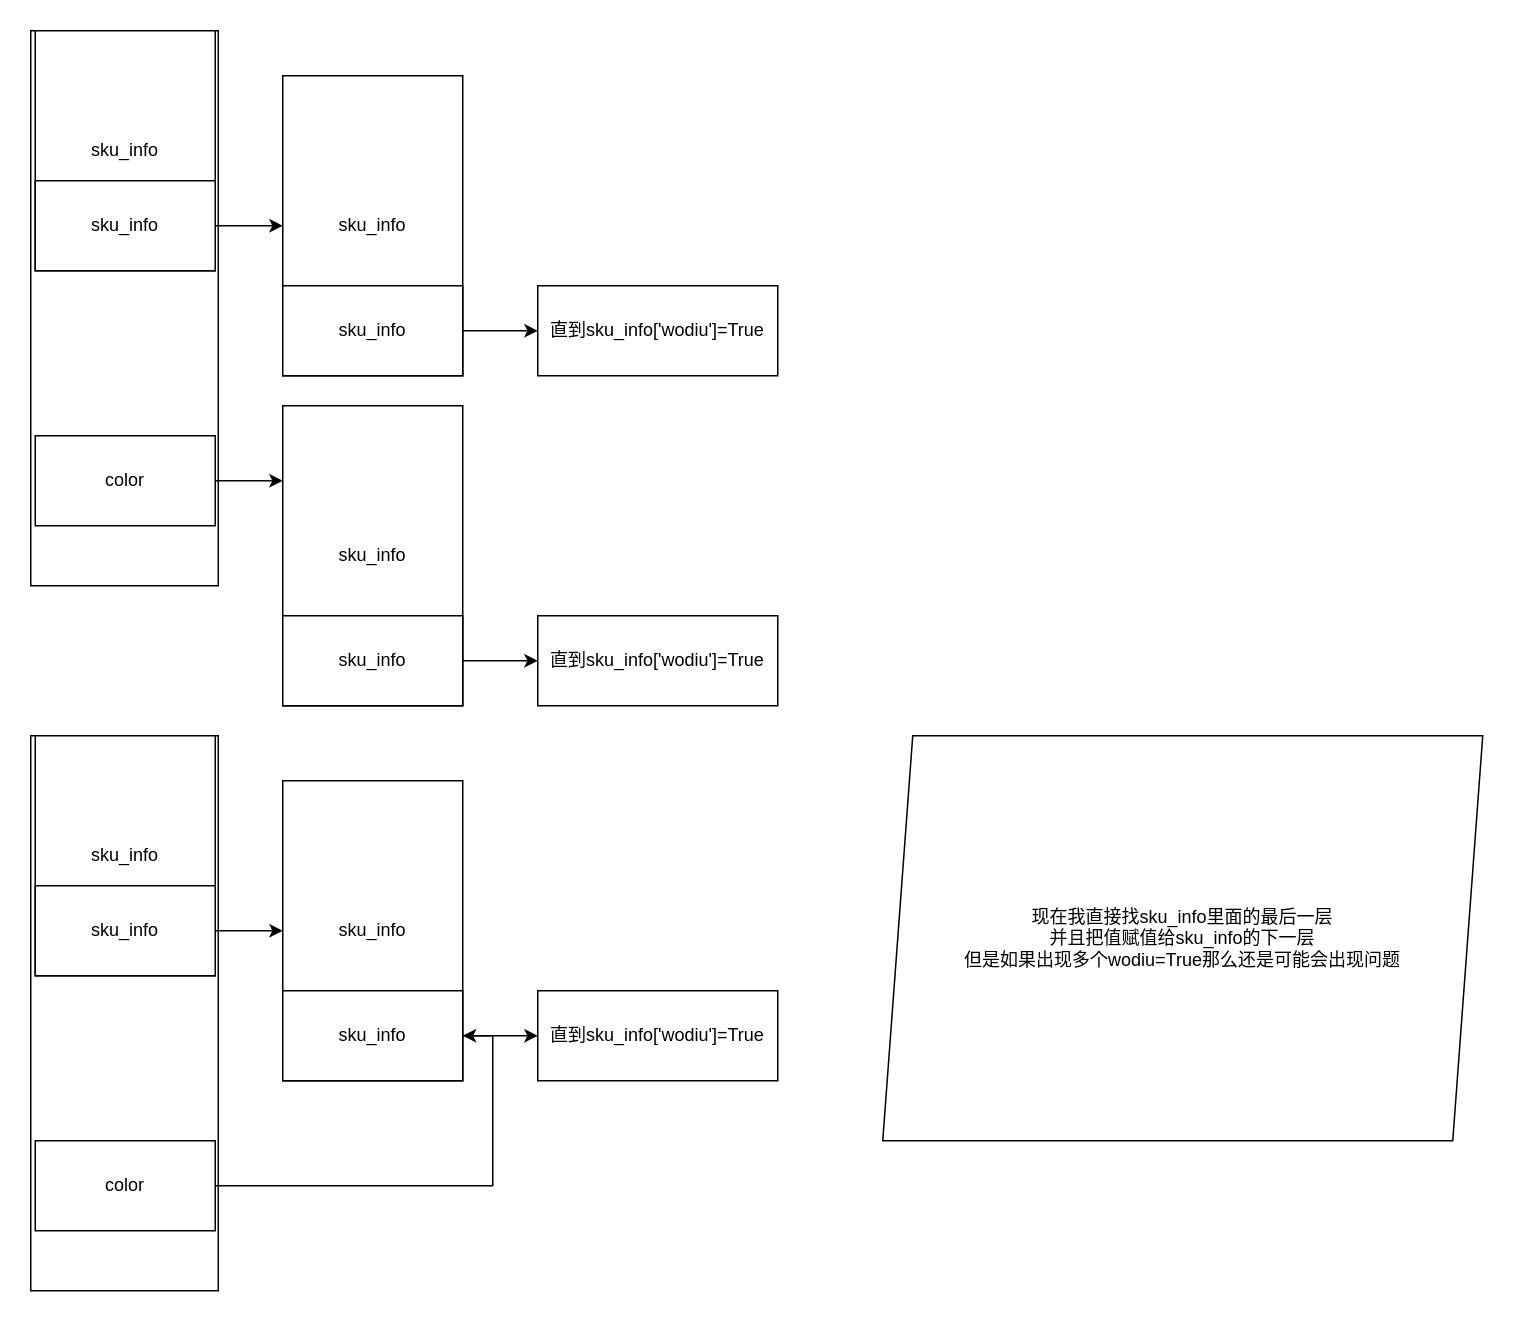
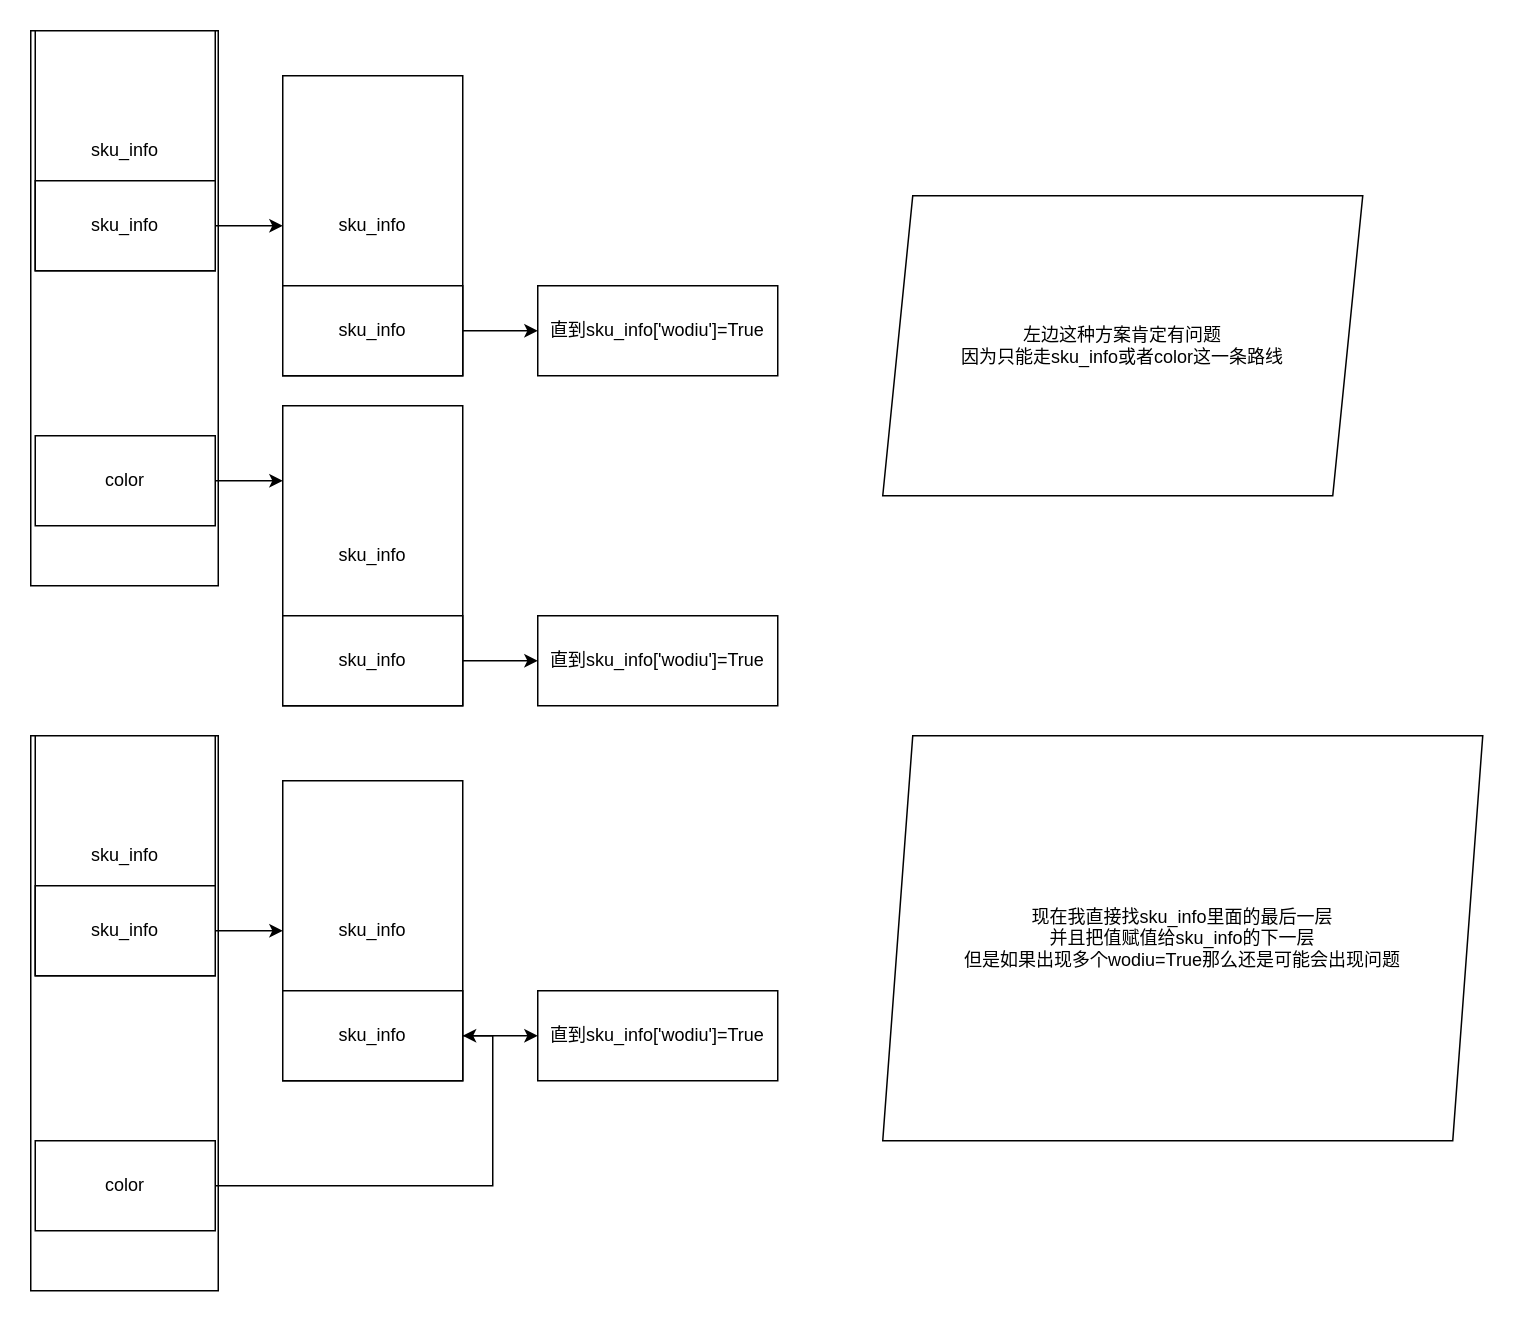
none -> (1123, 346)
